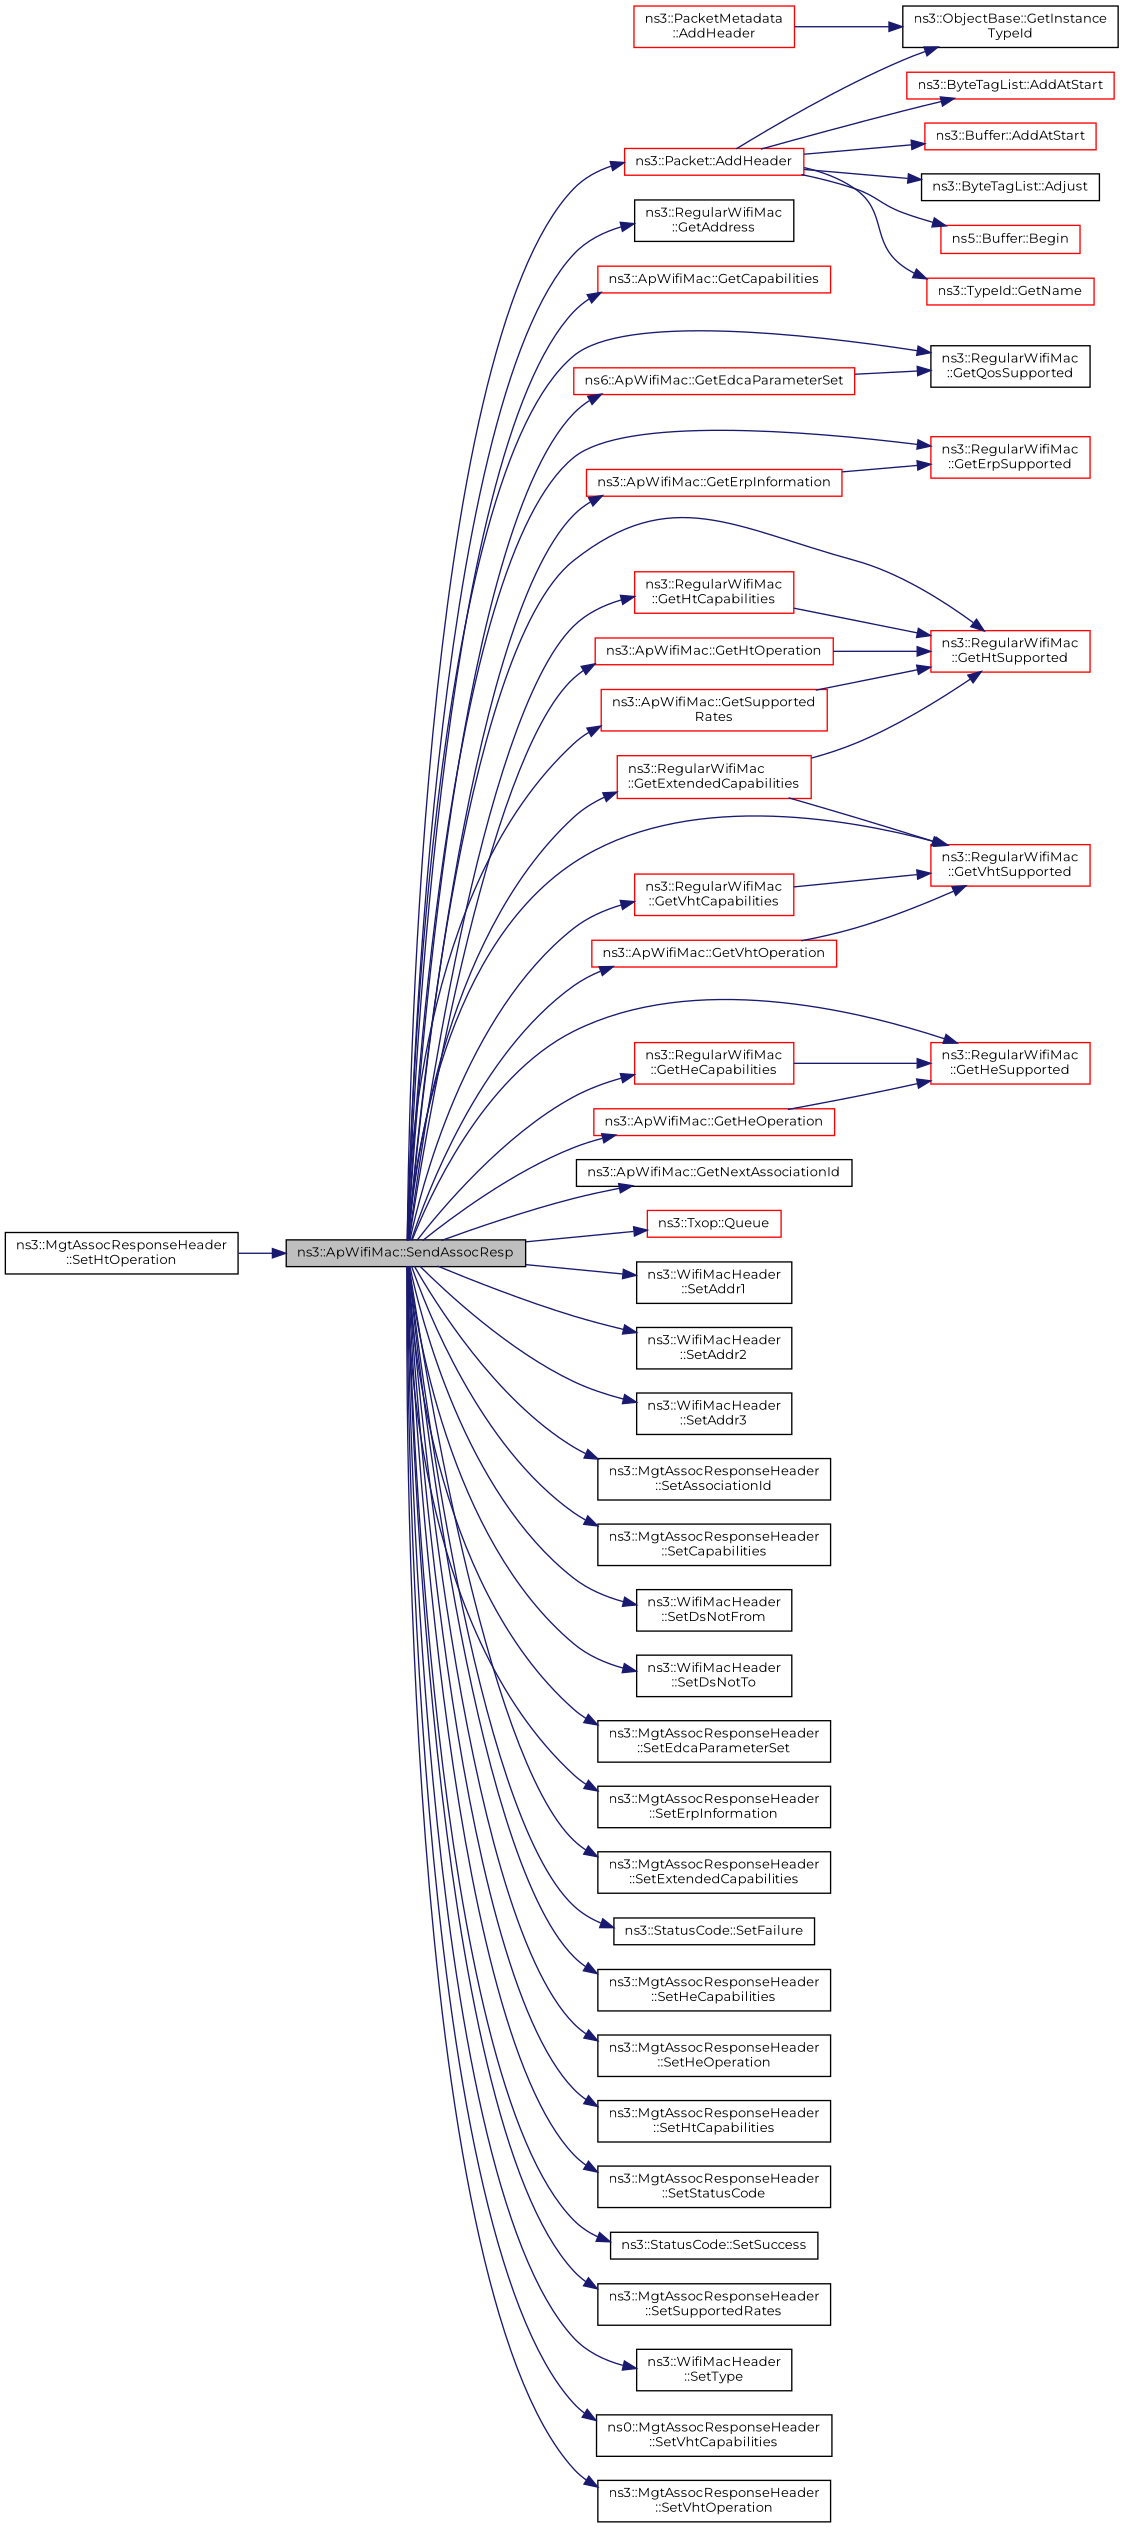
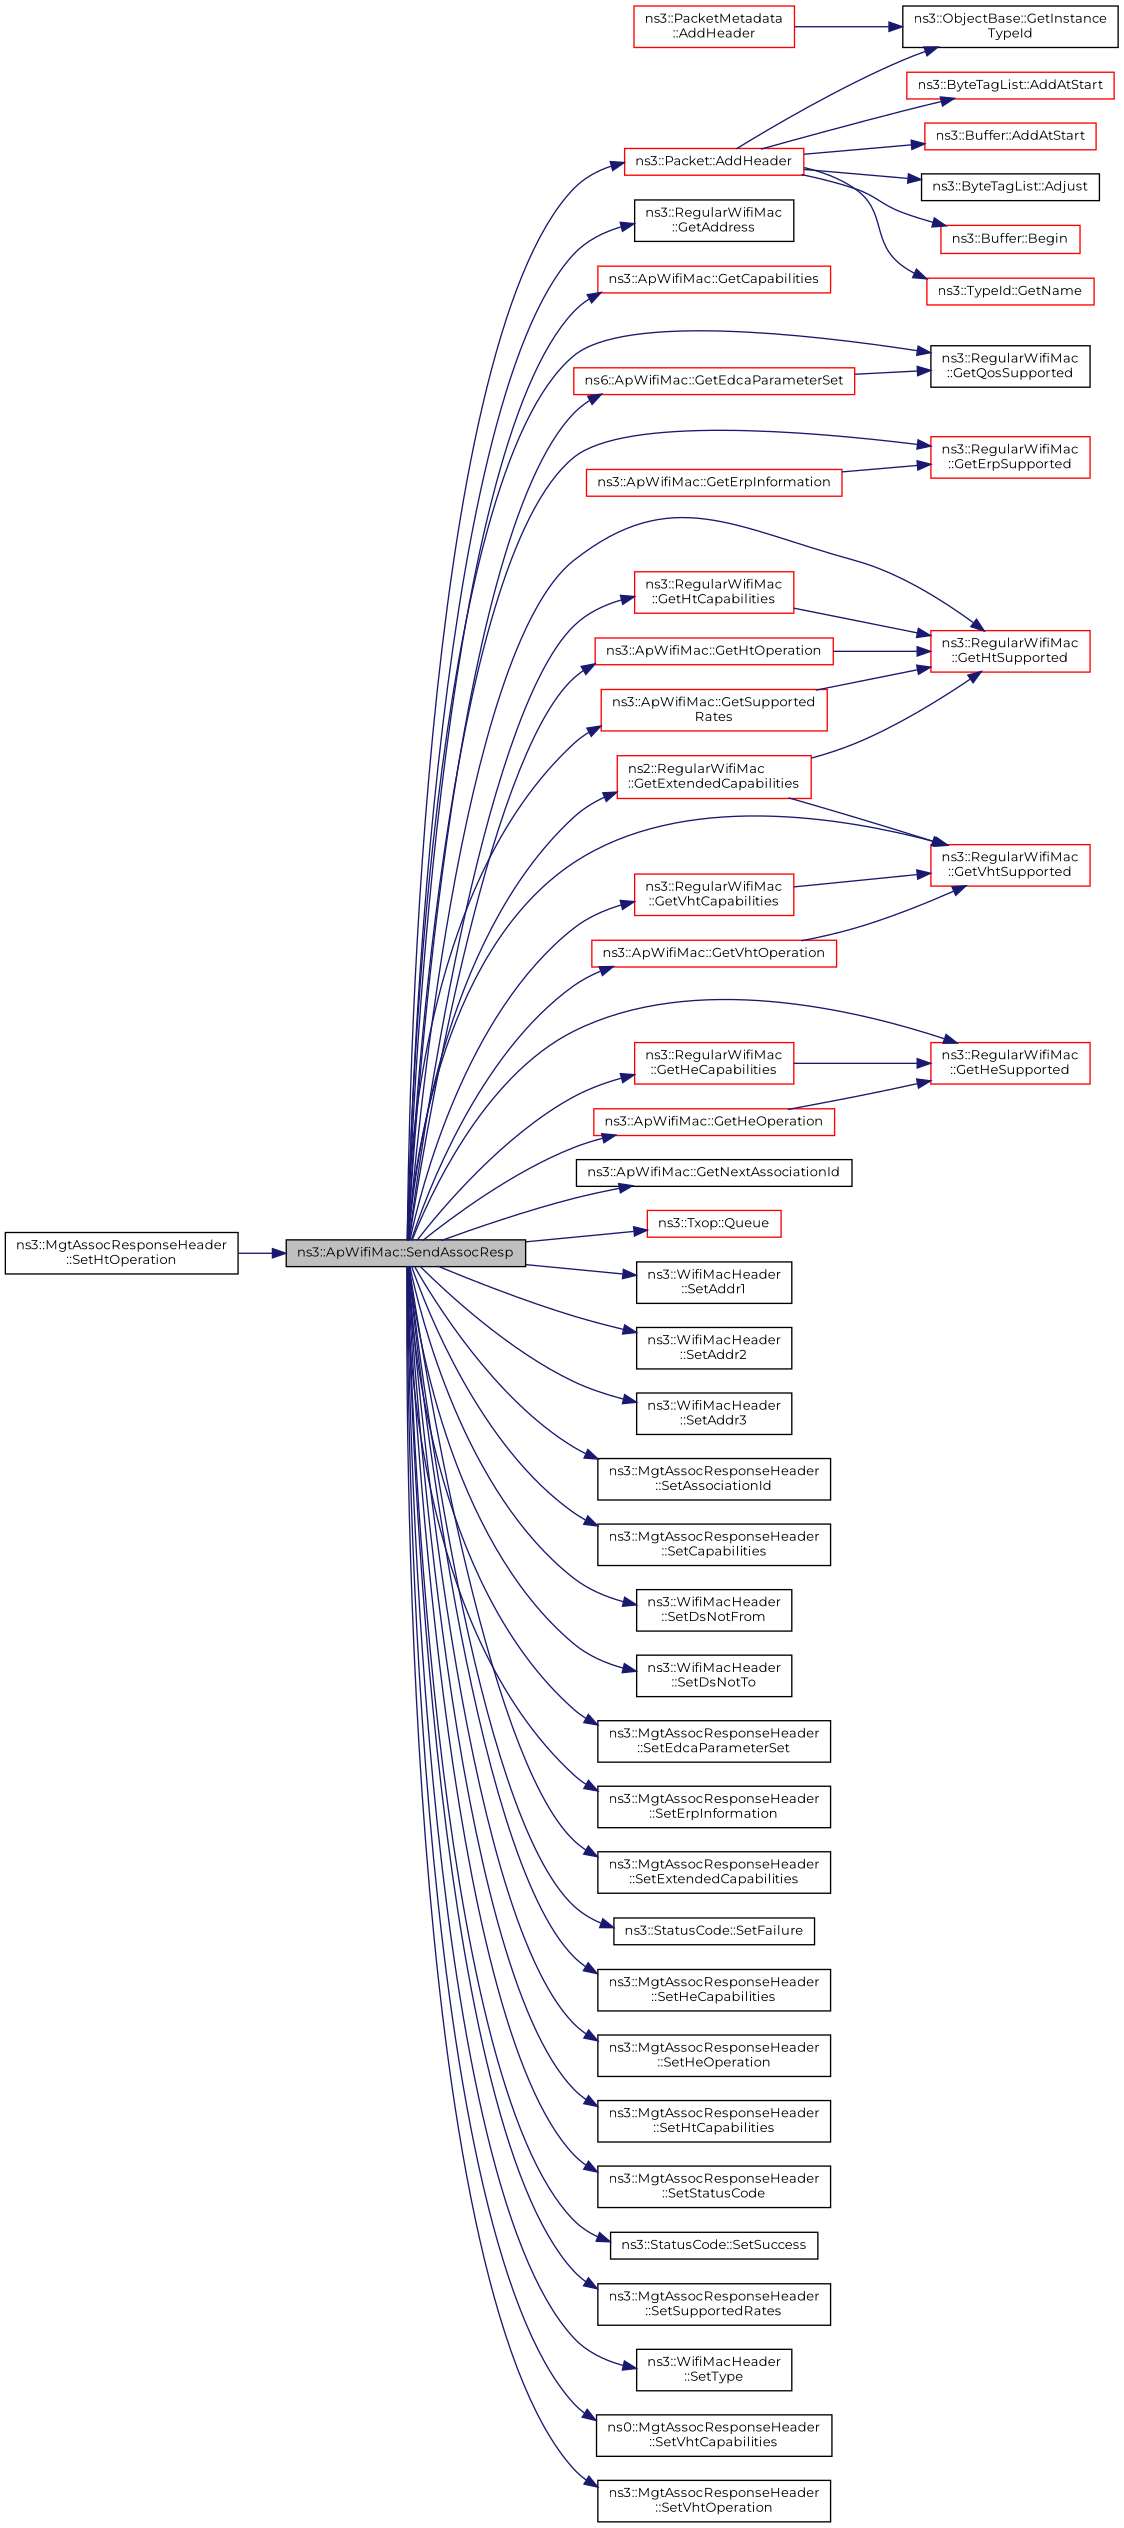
(1010, 239) -> (1010, 239)
(501, 669) -> none
(714, 777) -> (714, 777)
